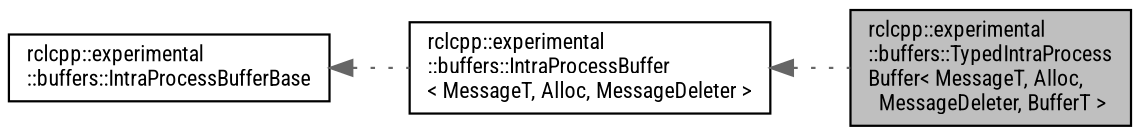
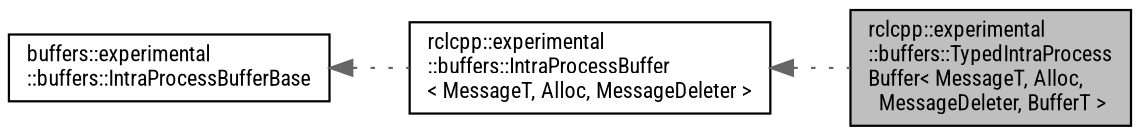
(169, 68) -> (169, 68)
